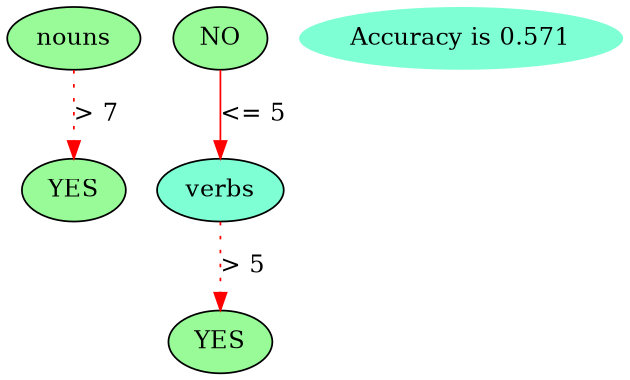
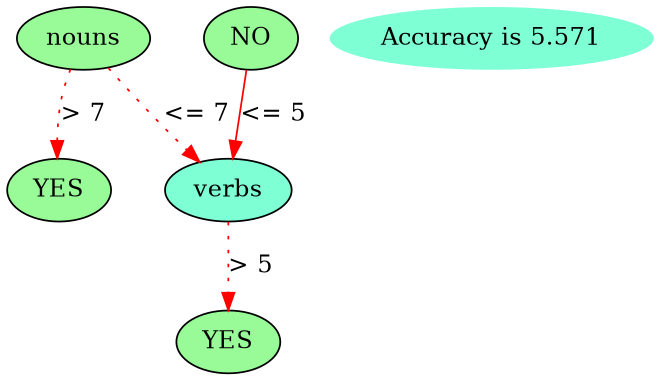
(461, 38) -> (492, 38)
none -> (147, 110)
